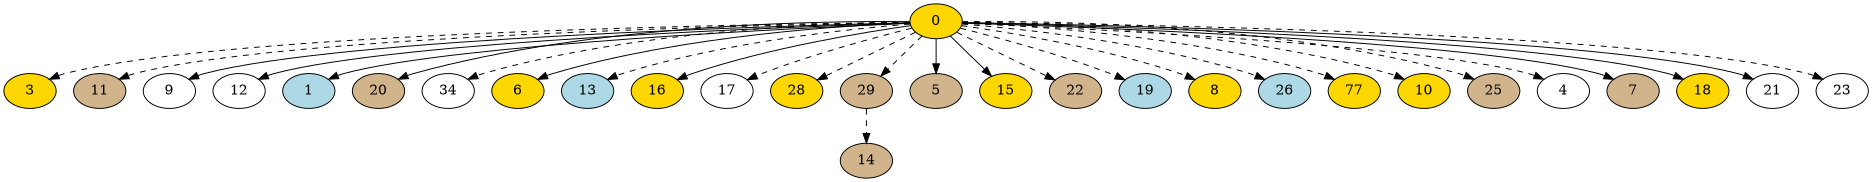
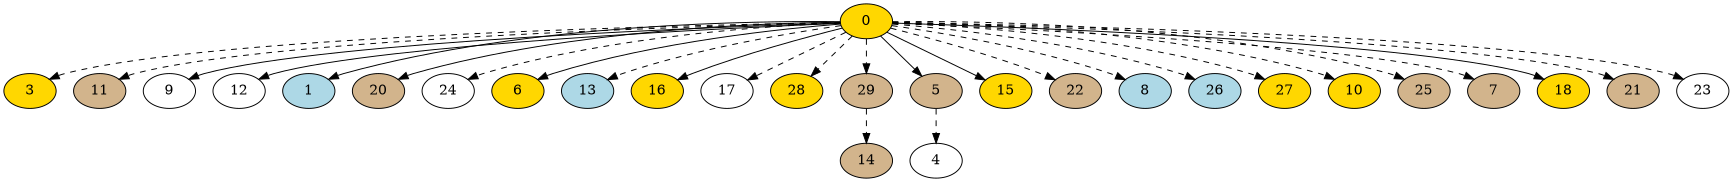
(1354, 35) -> (1250, 36)
(1249, 40) -> (936, 121)
(1445, 51) -> (1180, 40)
(448, 91) -> (448, 91)
(1145, 91) -> none
(1215, 91) -> (1145, 91)
(1354, 91) -> (1285, 91)
(1773, 91) -> (1633, 91)
